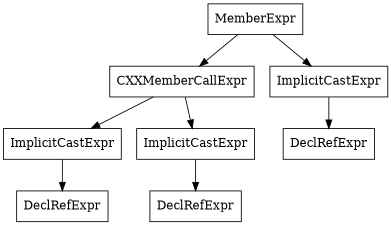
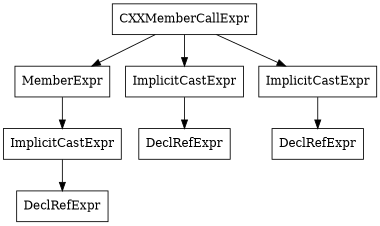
(222, 48) -> (127, 48)
